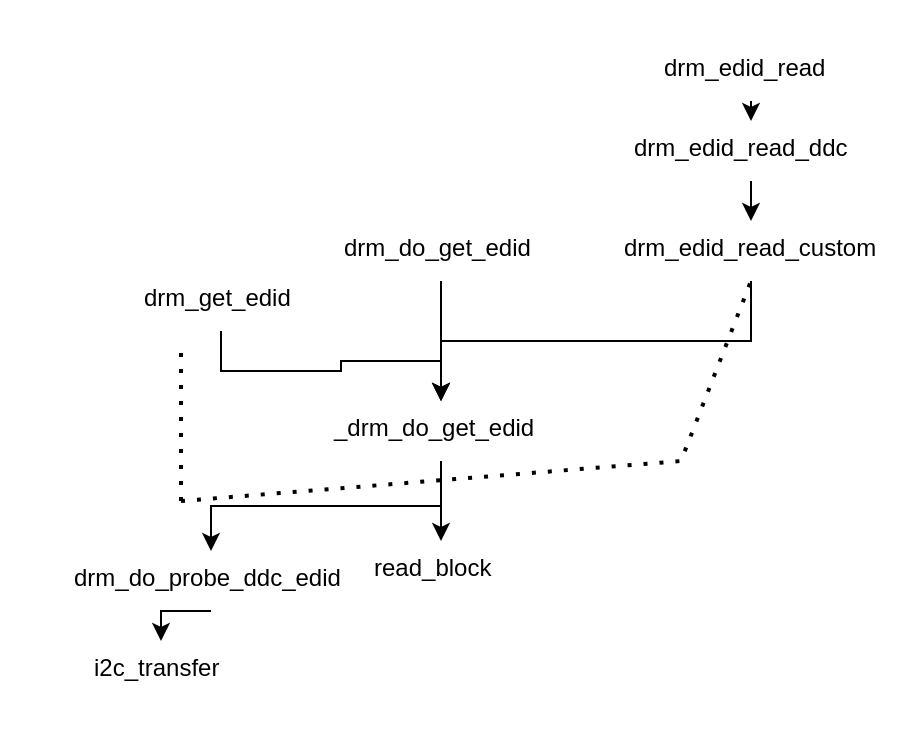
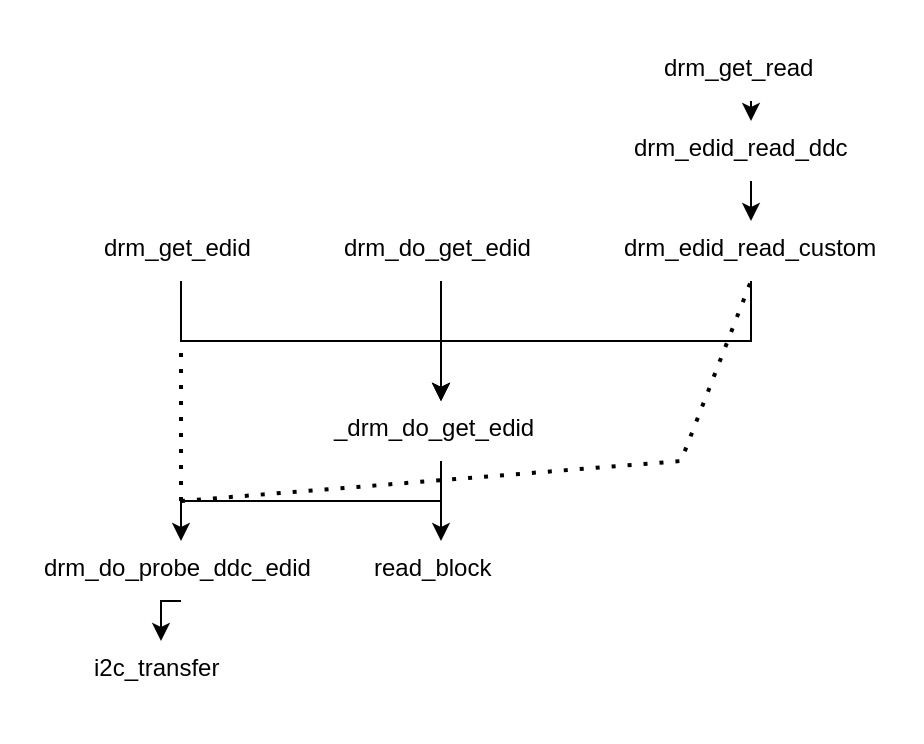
(749, 69) -> (746, 69)
(221, 301) -> (181, 251)
(211, 581) -> (181, 571)
